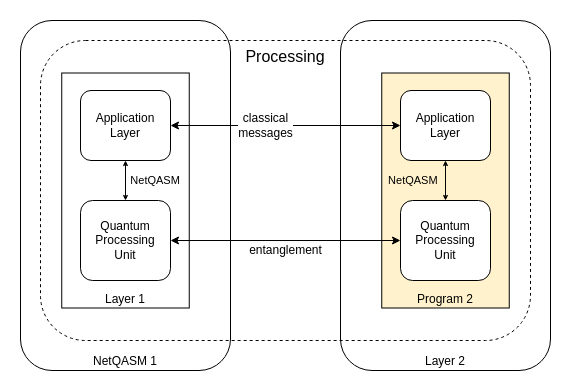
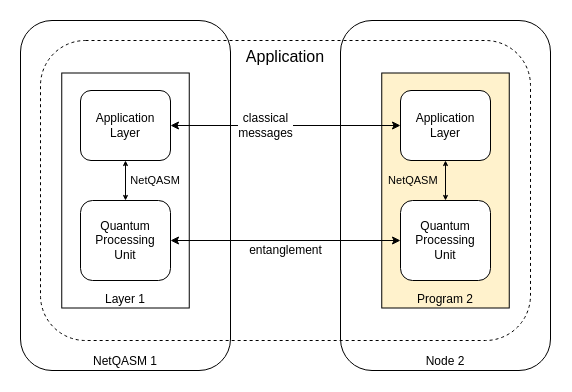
(286, 57) -> (286, 57)
(446, 360) -> (446, 360)
